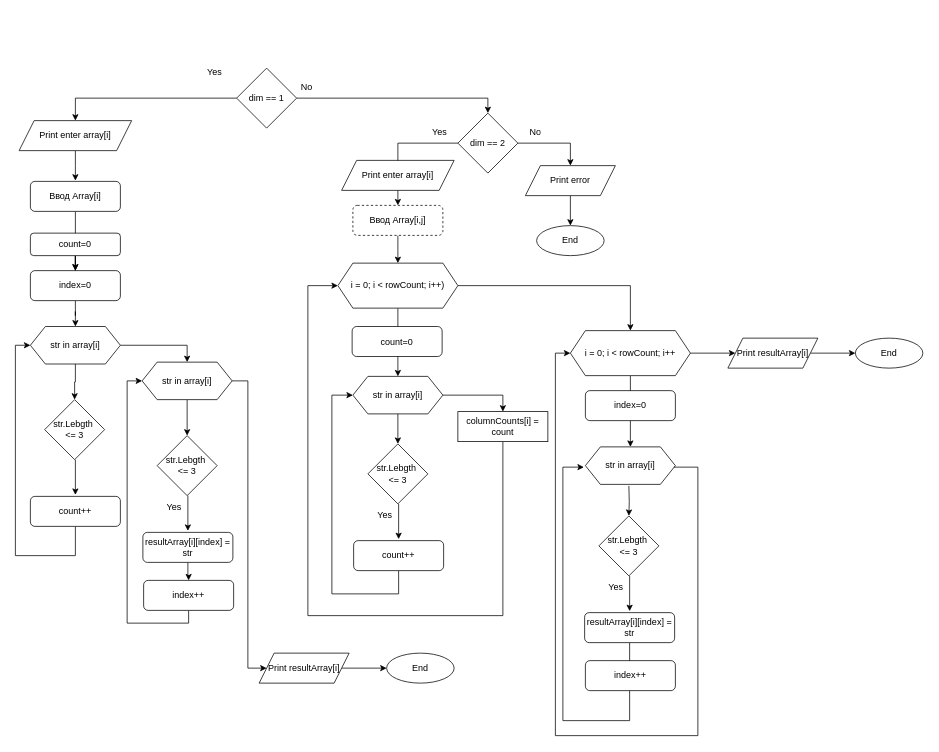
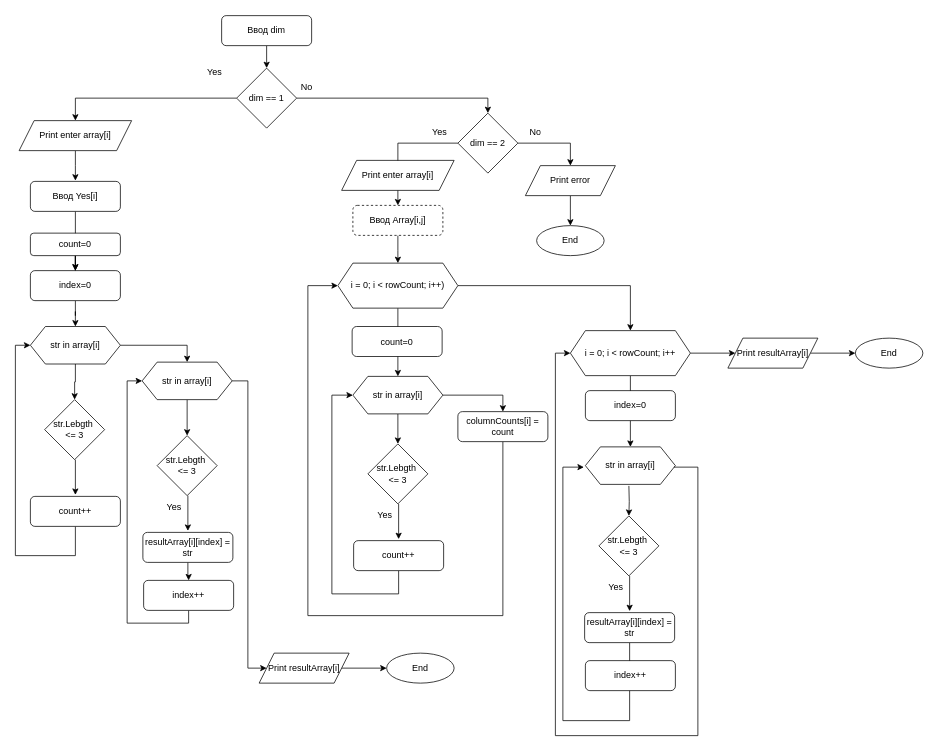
none -> (267, 30)
none -> (267, 54)
(75, 196) -> (75, 196)
(503, 426) -> (503, 426)
